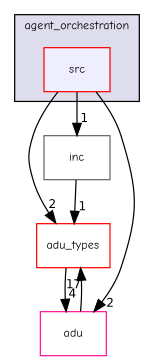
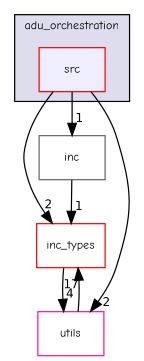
(77, 26) -> (72, 26)
(73, 246) -> (71, 246)
(73, 334) -> (71, 334)
